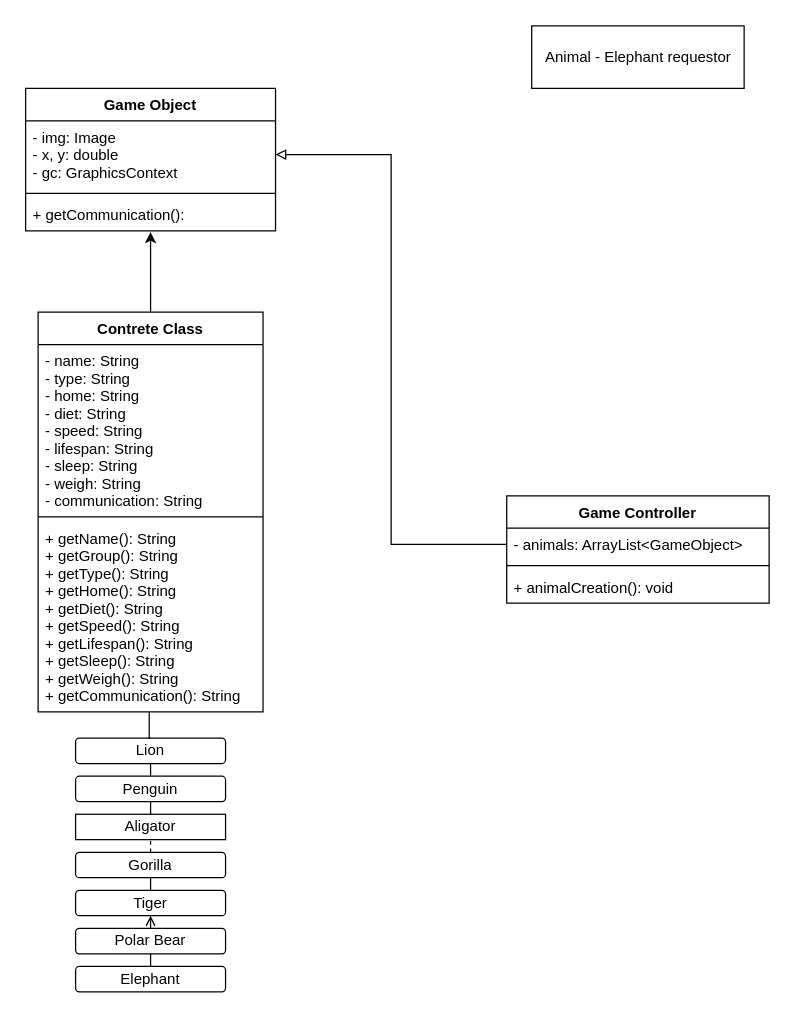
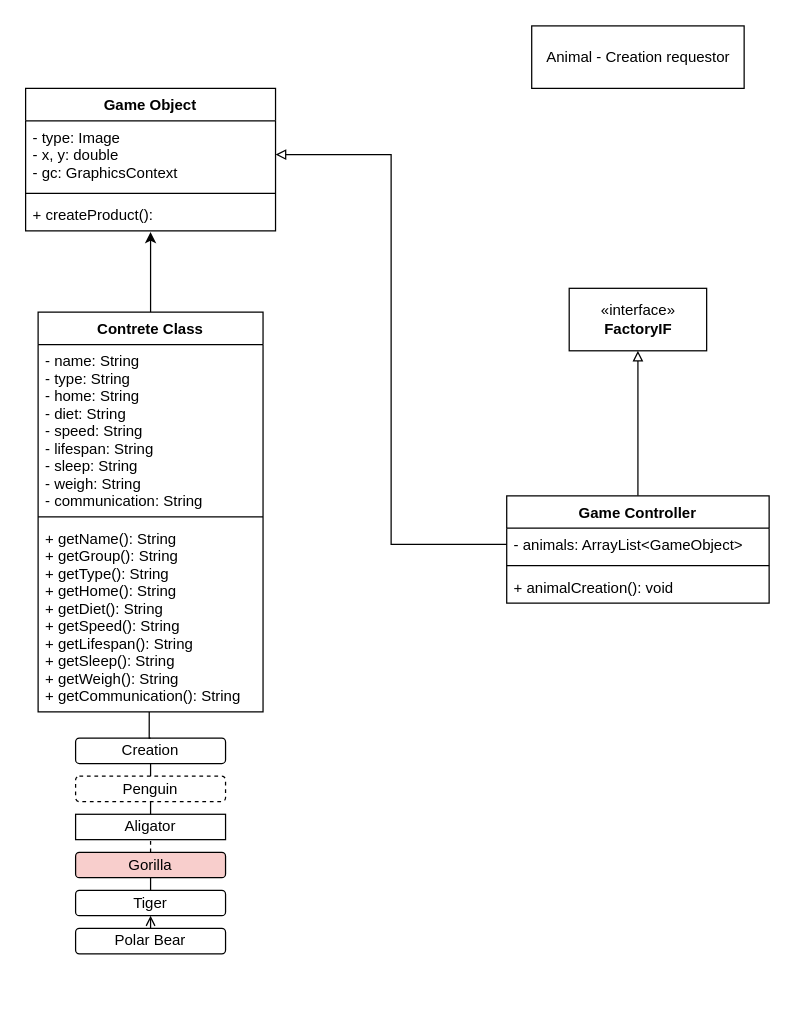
(639, 57) -> (639, 57)
(75, 138) -> (81, 138)
(115, 215) -> (106, 215)
none -> (638, 319)
none -> (638, 428)
(151, 751) -> (151, 751)
(151, 789) -> (151, 789)
(151, 865) -> (151, 865)
(151, 960) -> none
(151, 979) -> none
